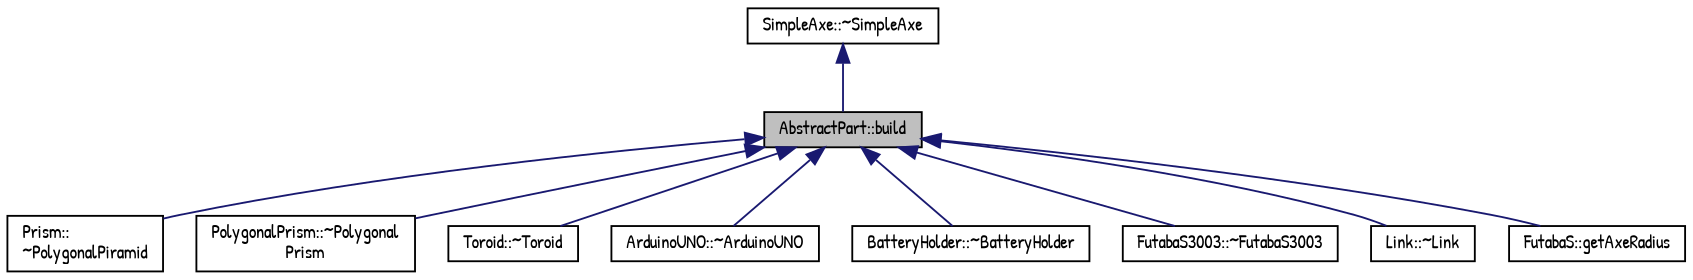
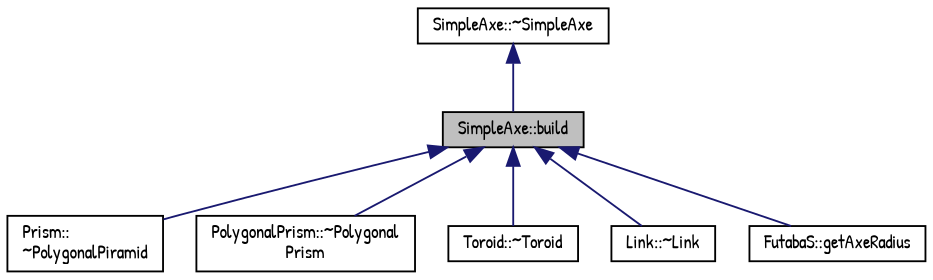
(843, 130) -> (513, 130)
(715, 244) -> none
(971, 244) -> none
(1230, 244) -> none
